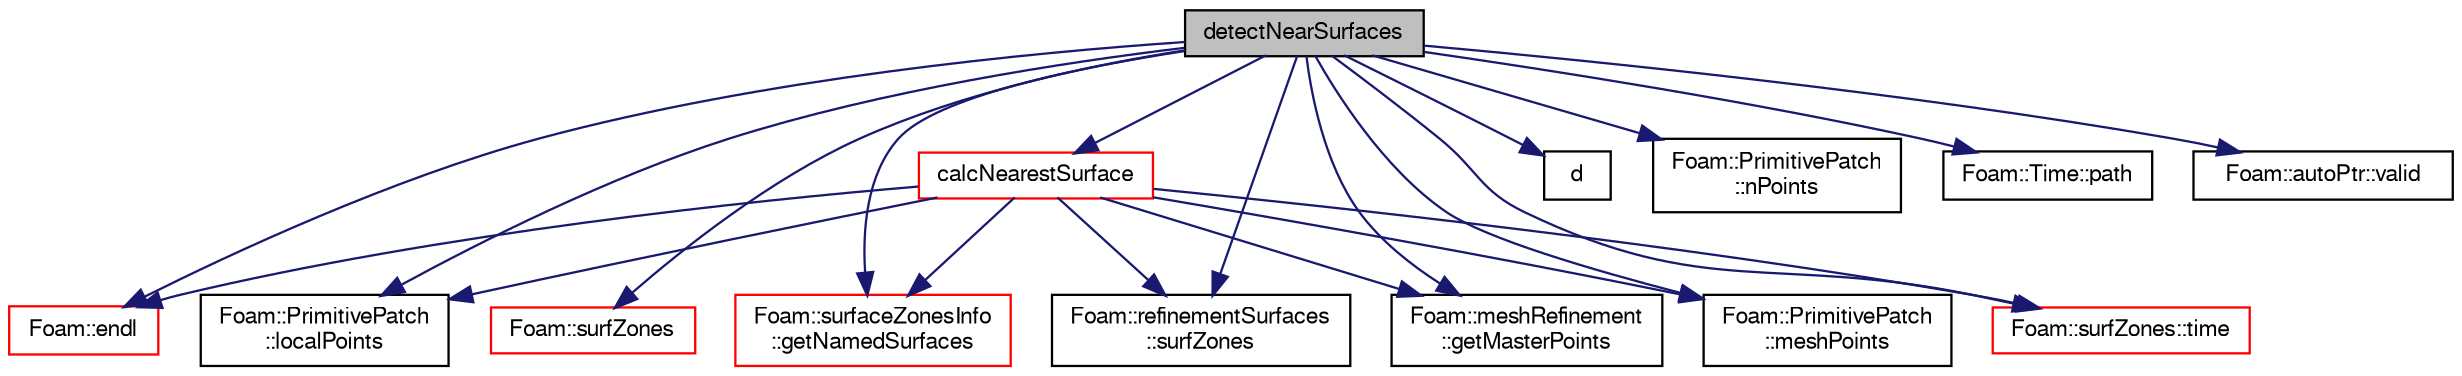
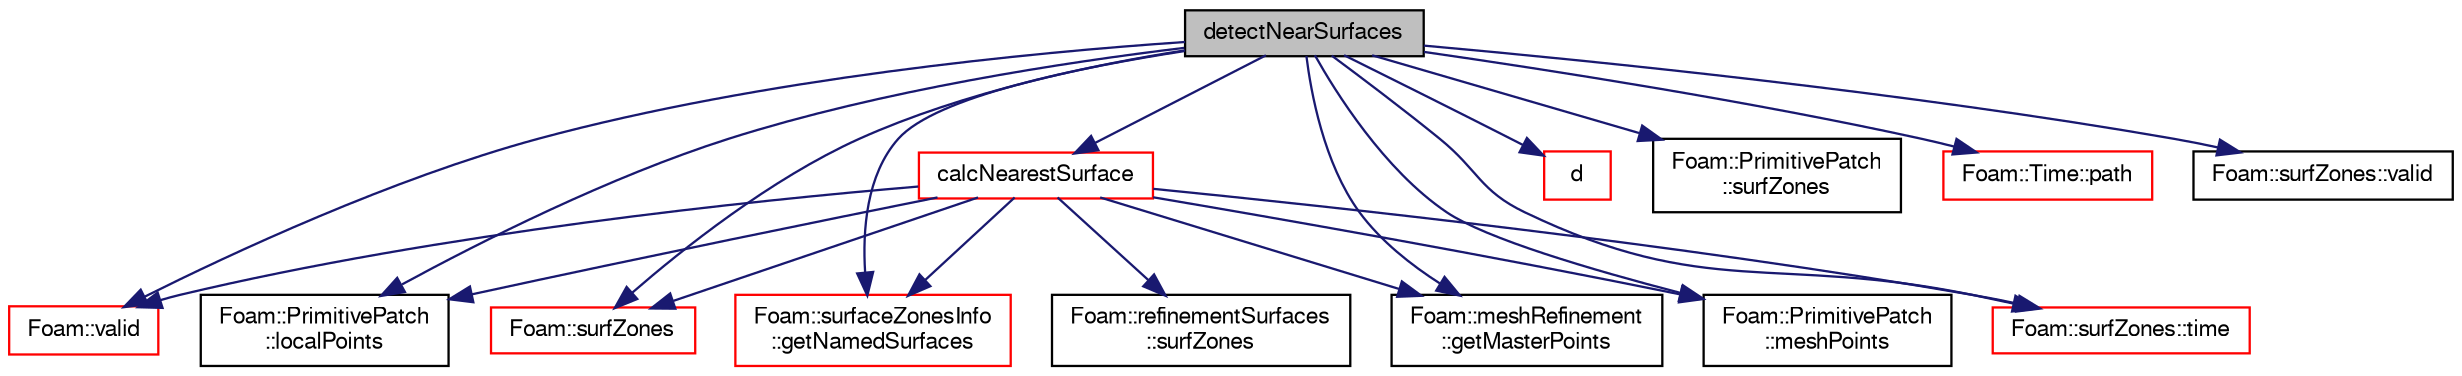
(1259, 165) -> none
(1577, 176) -> (1577, 176)
(1777, 176) -> (1777, 176)
(2048, 176) -> (2048, 176)
(2323, 176) -> (2323, 176)
none -> (826, 249)
(84, 330) -> (84, 330)
